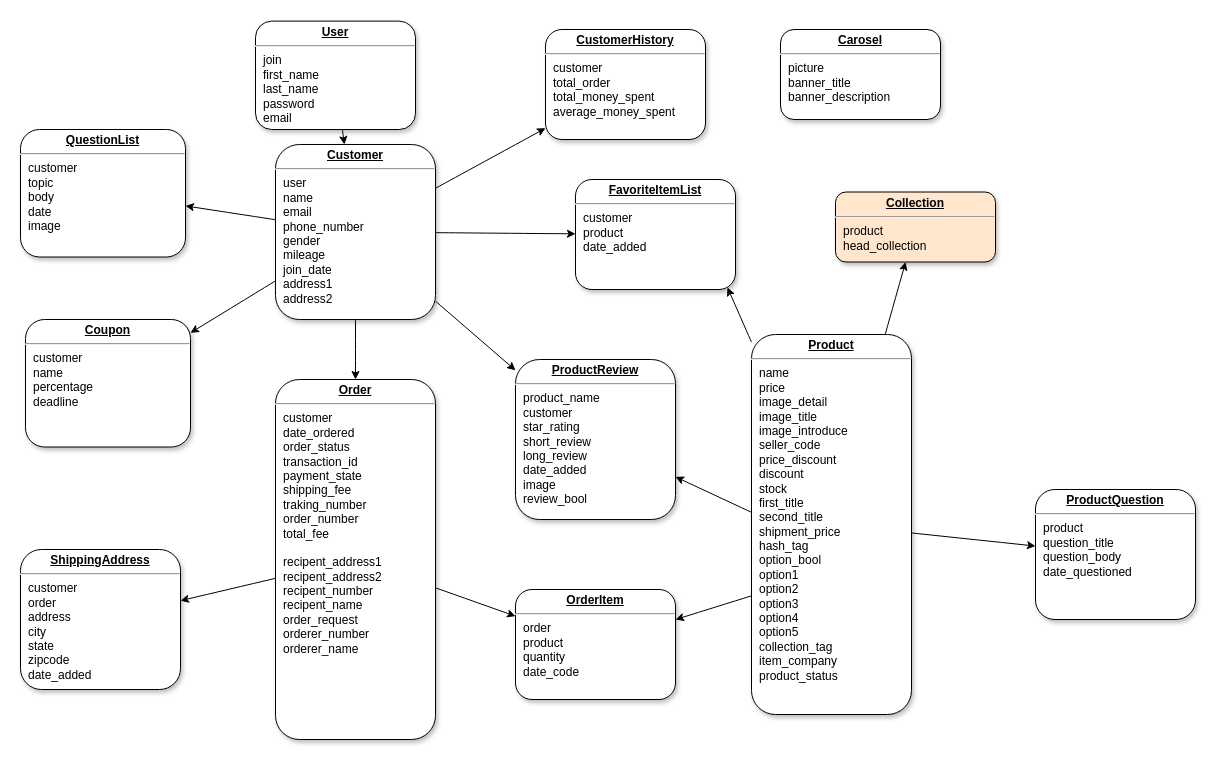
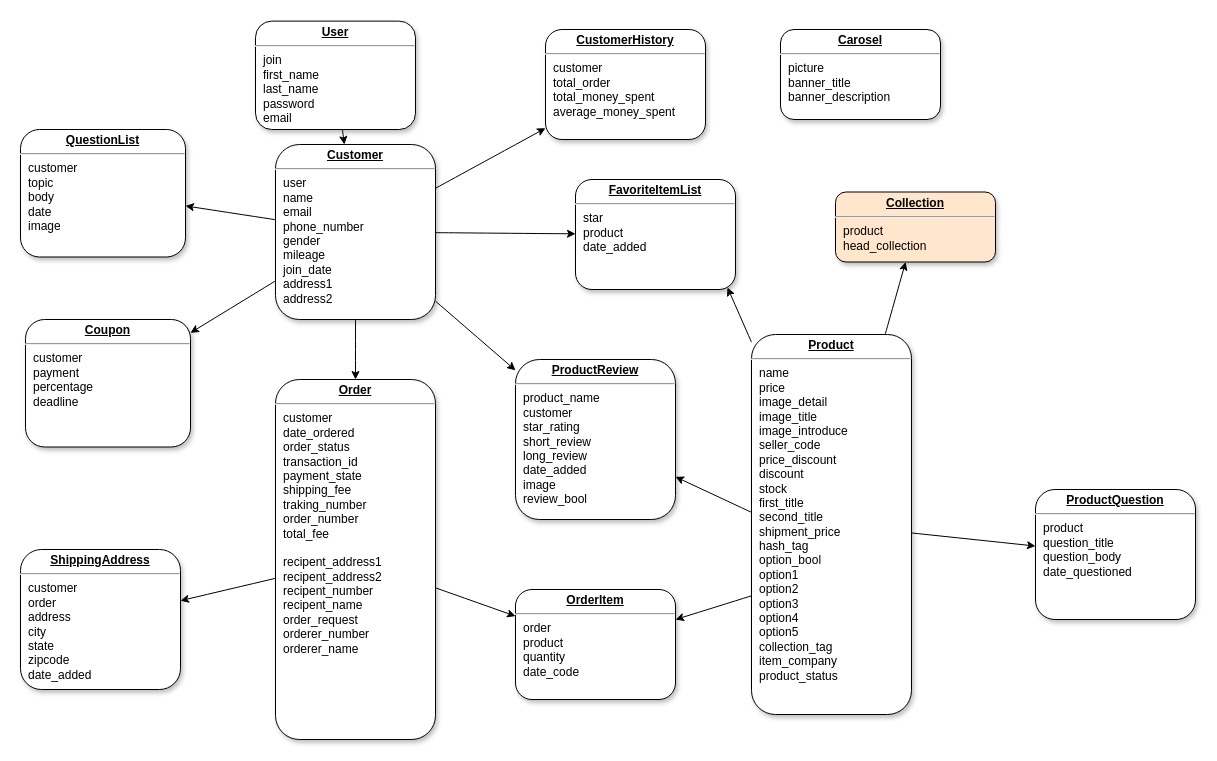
(626, 208) -> (626, 208)
(59, 356) -> (59, 356)
